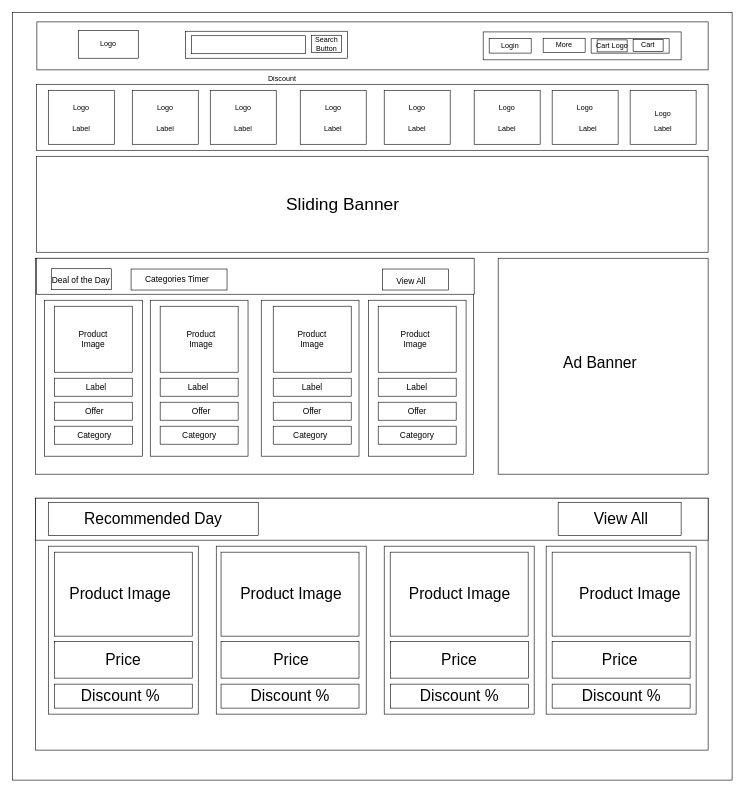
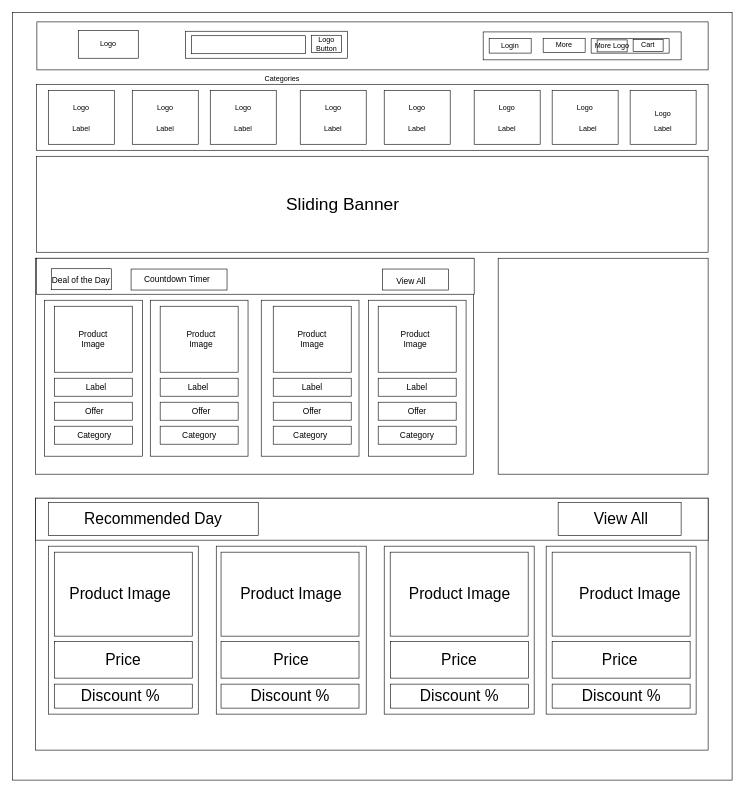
(327, 44) -> (327, 44)
(612, 46) -> (612, 46)
(282, 79) -> (282, 79)
(177, 279) -> (177, 279)
(600, 363) -> none
